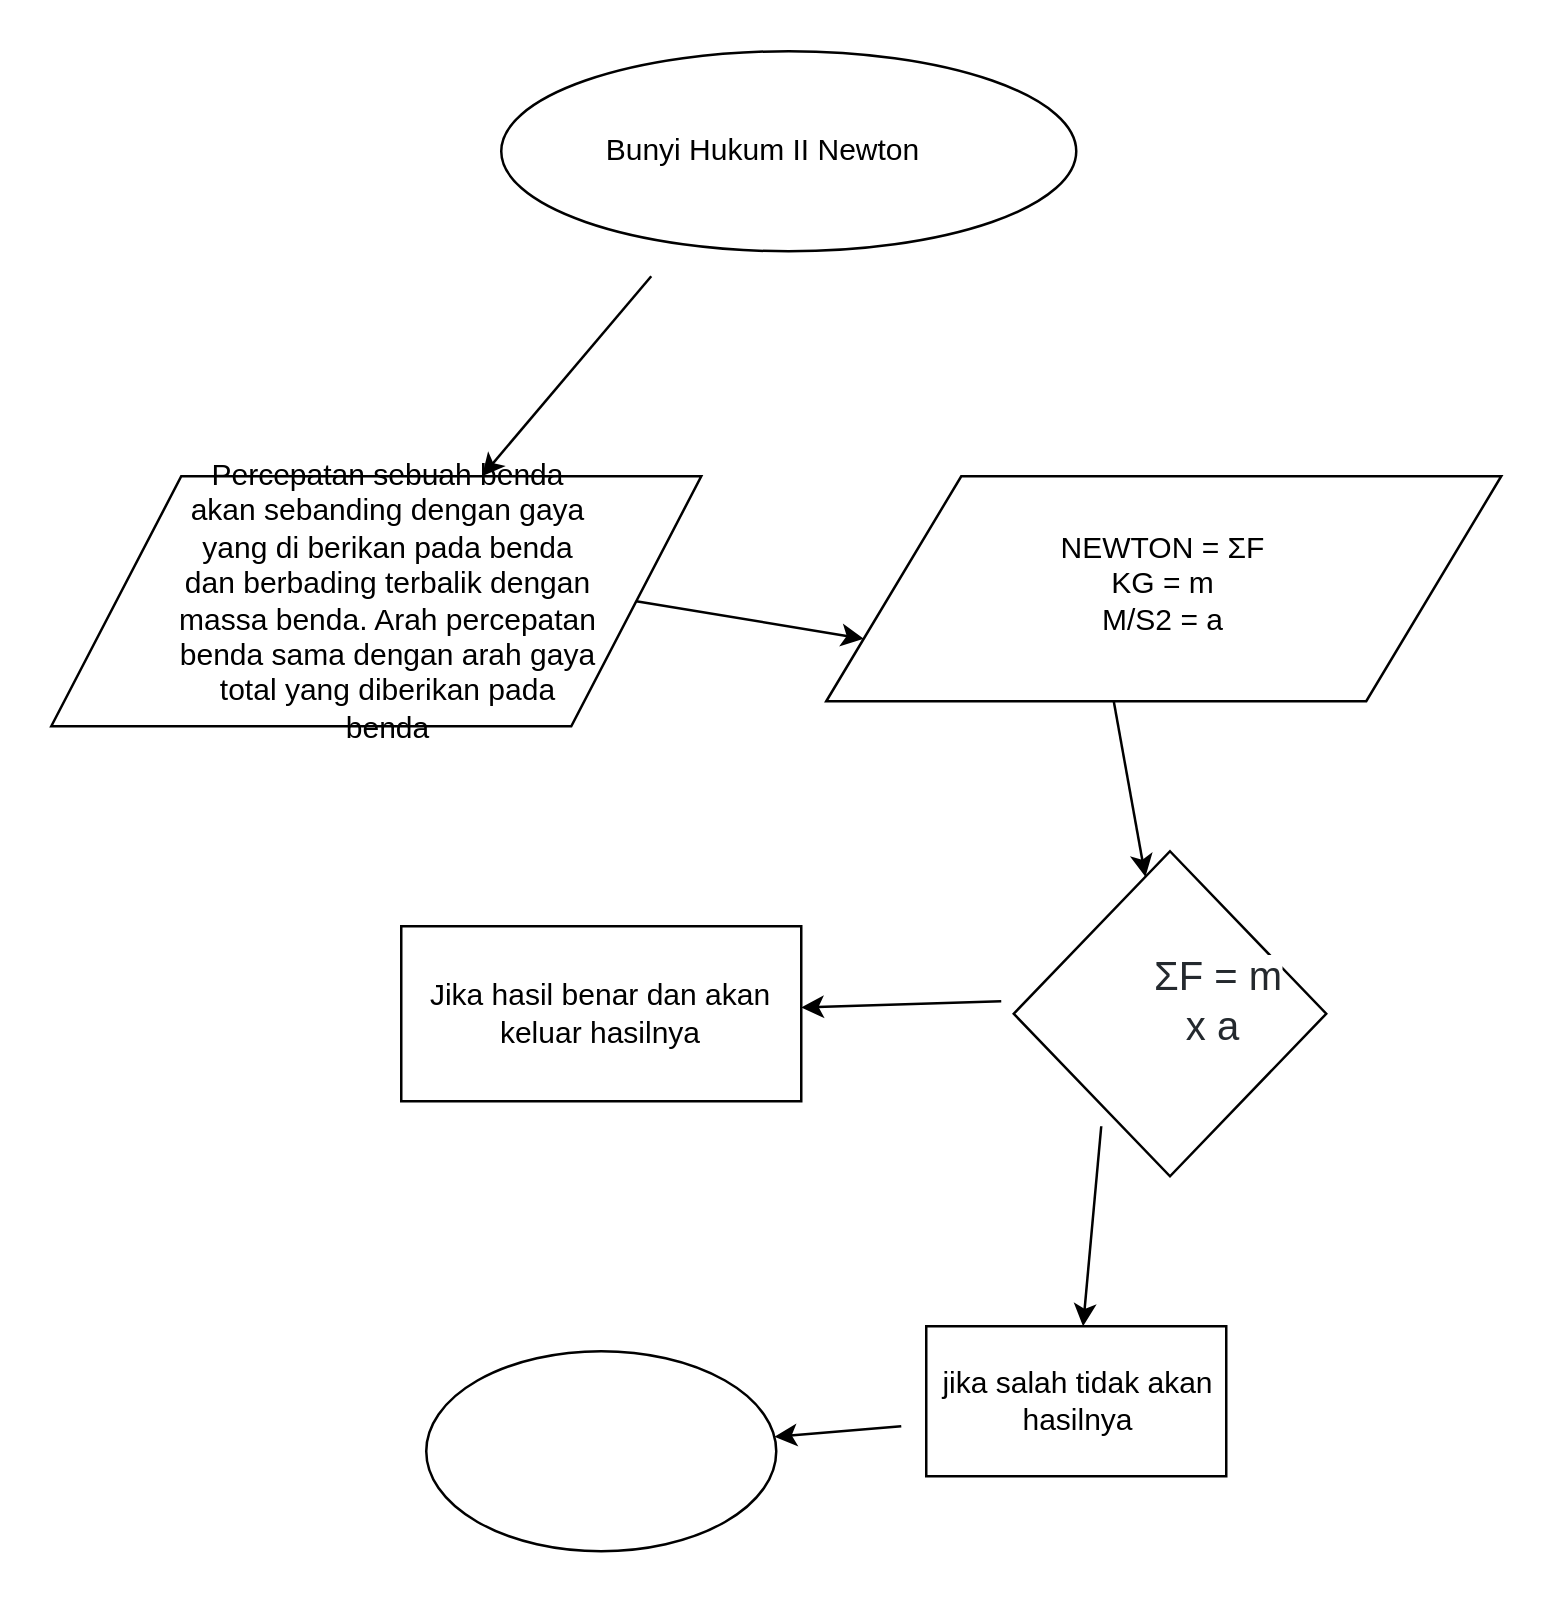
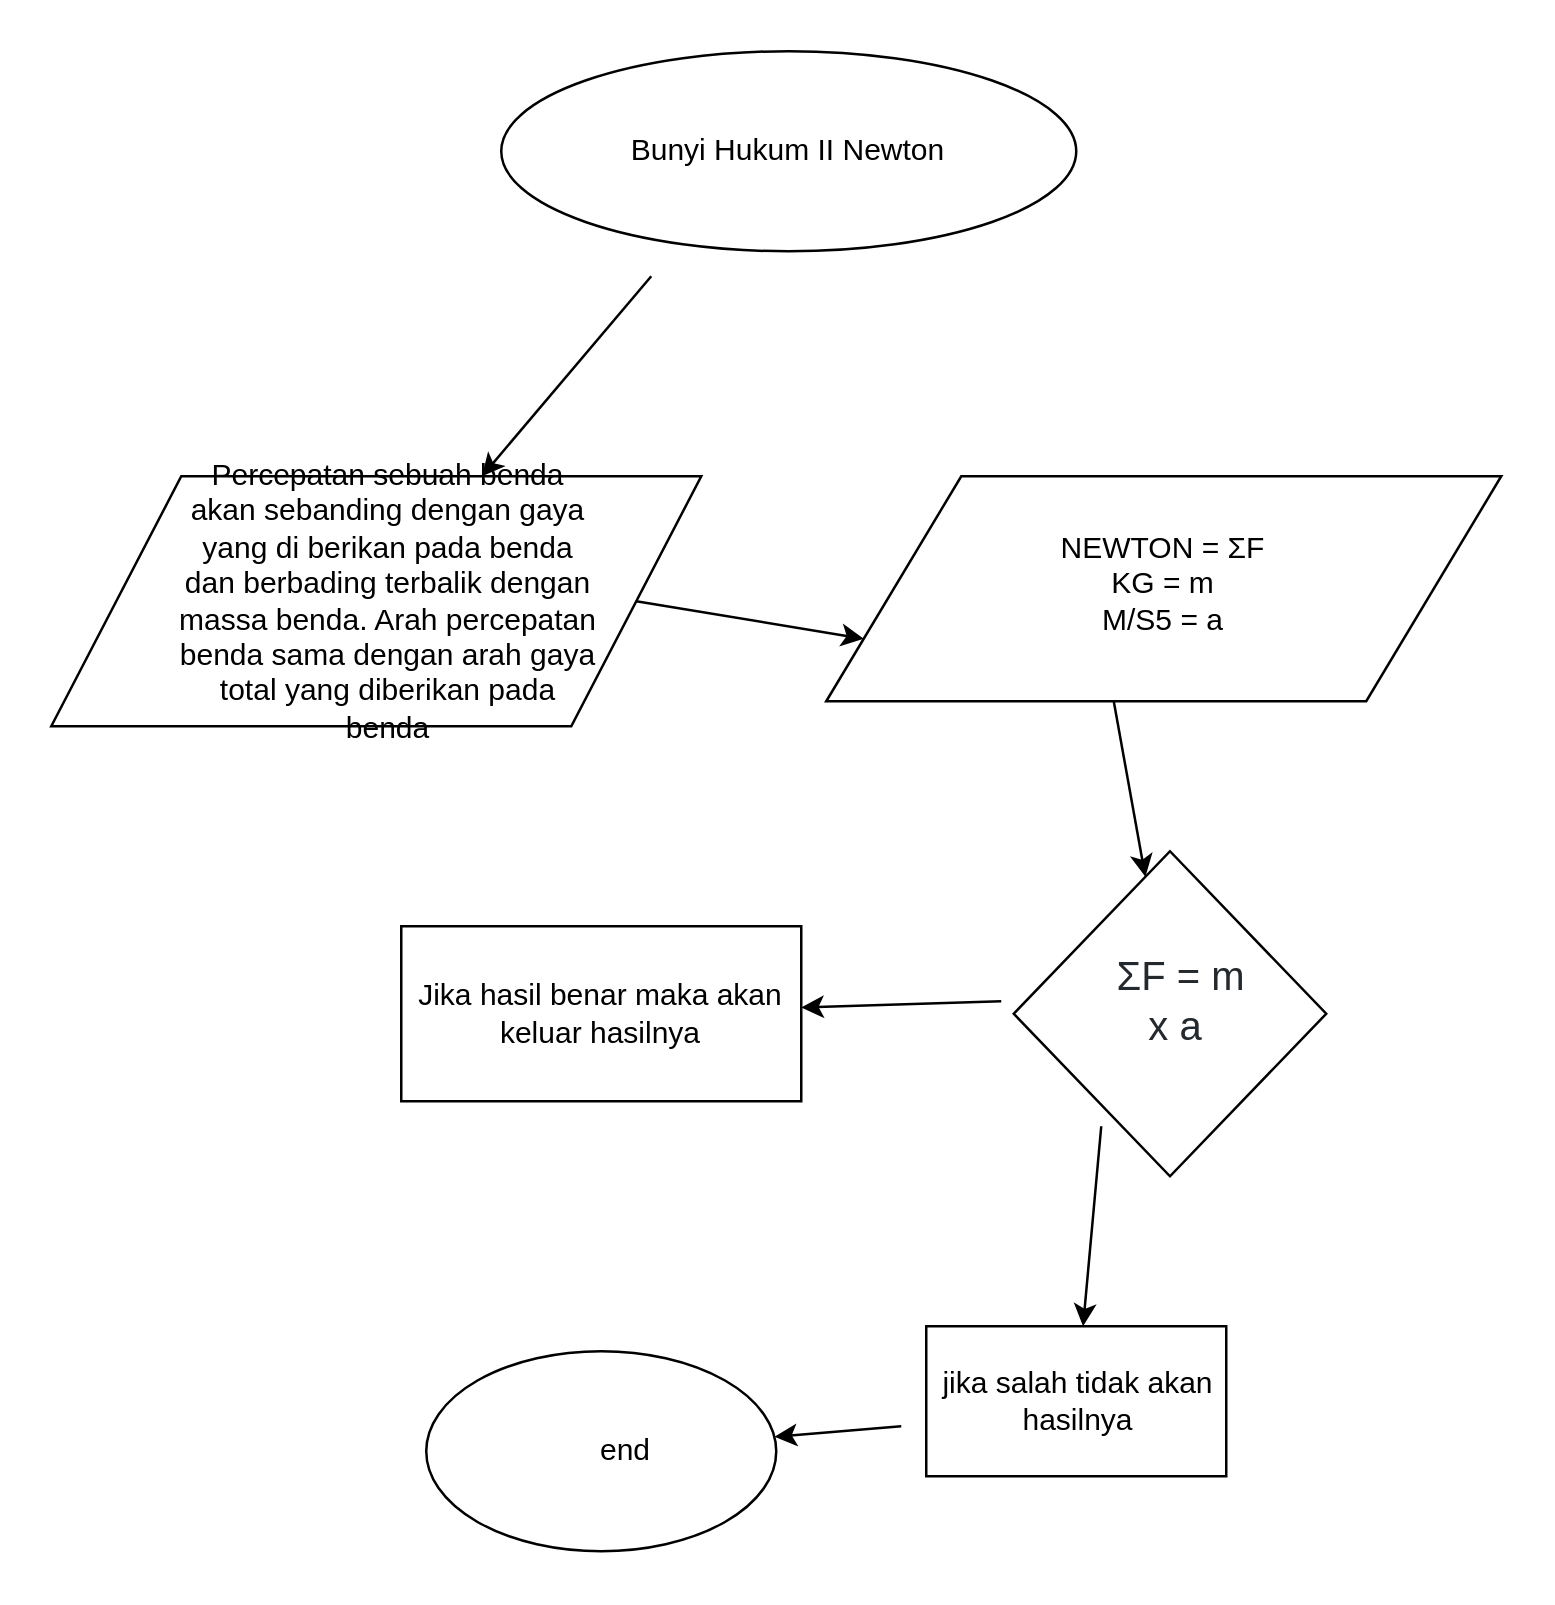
(764, 151) -> (789, 151)
(1164, 601) -> (1164, 601)
(1214, 1001) -> (1176, 1001)
(601, 1014) -> (601, 1014)
none -> (626, 1451)
